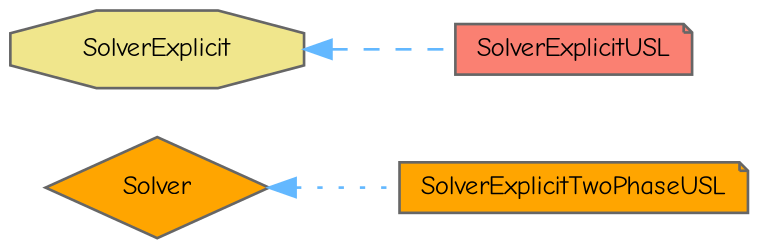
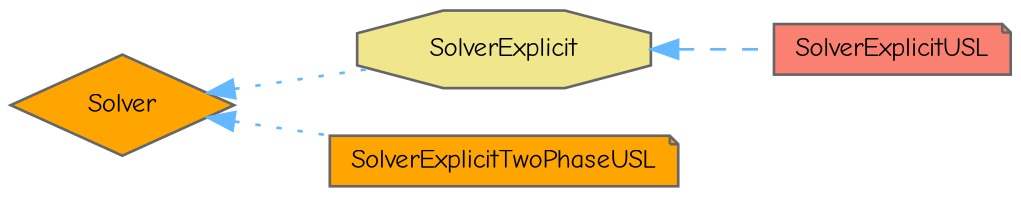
none -> (302, 79)
